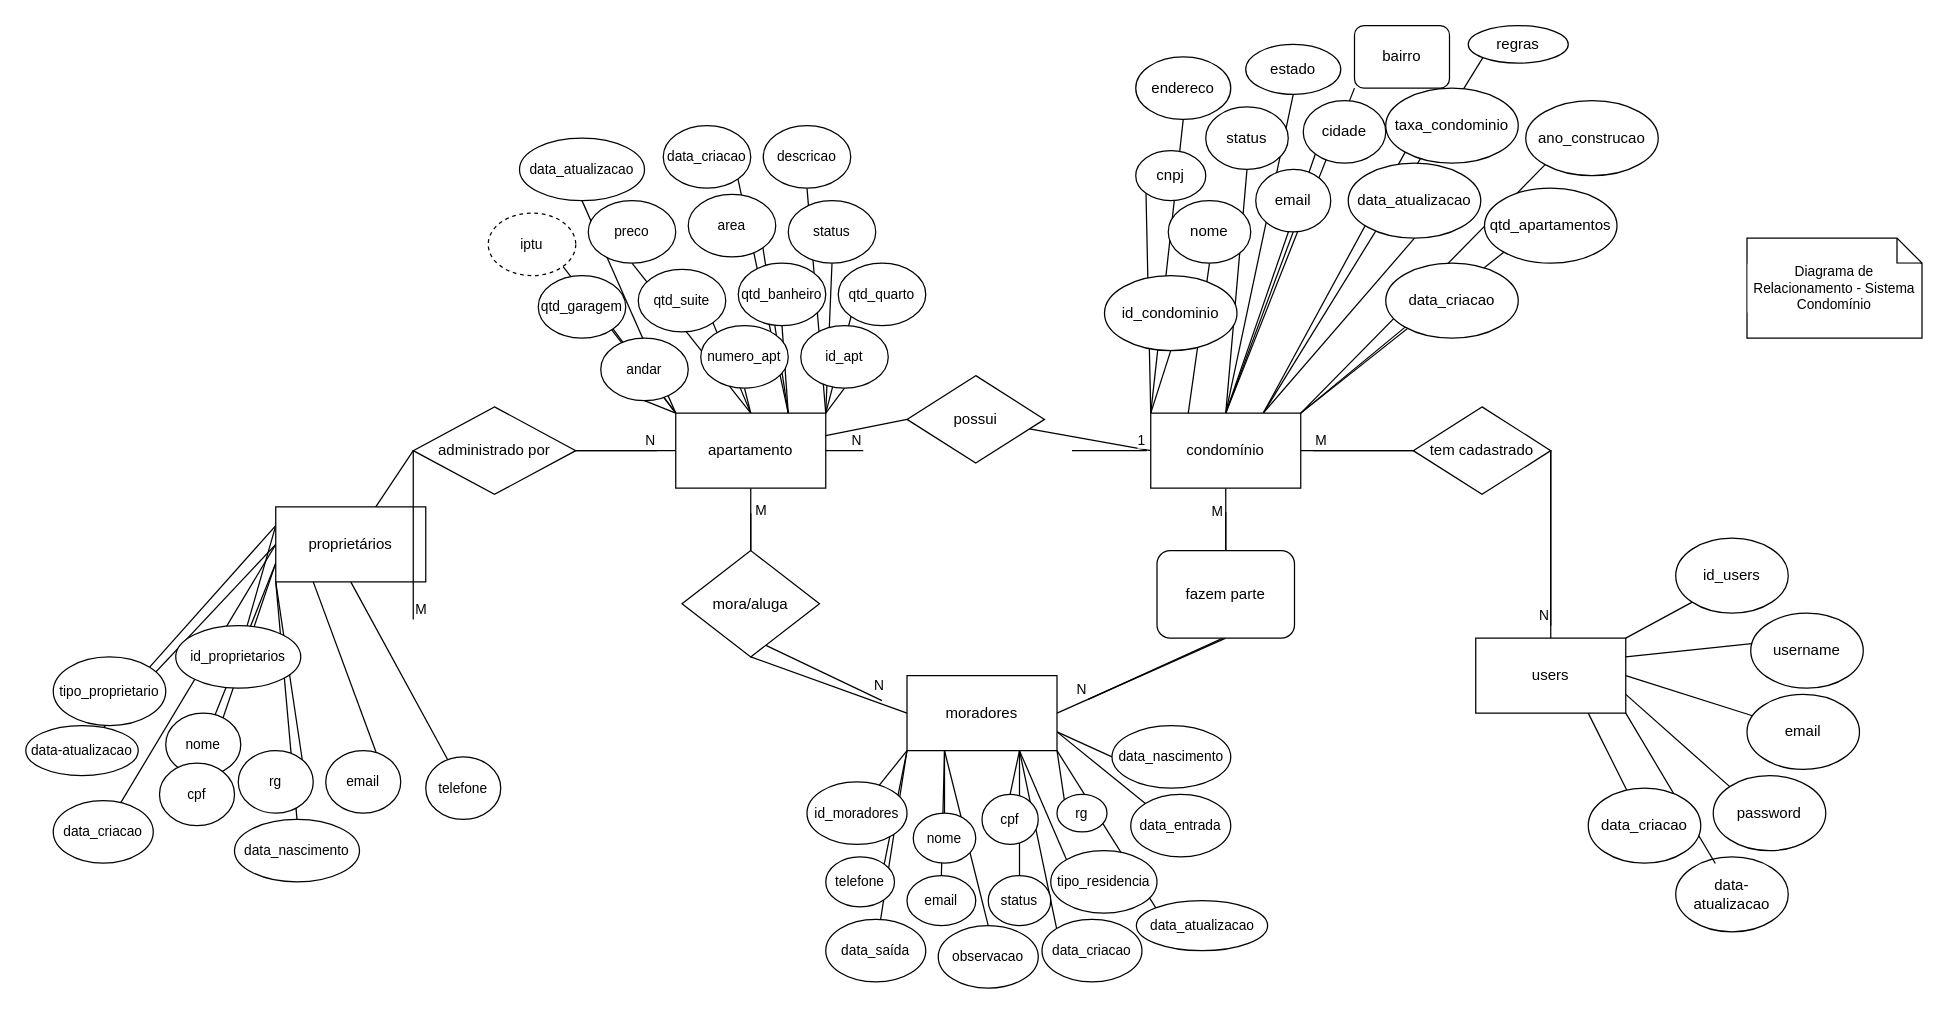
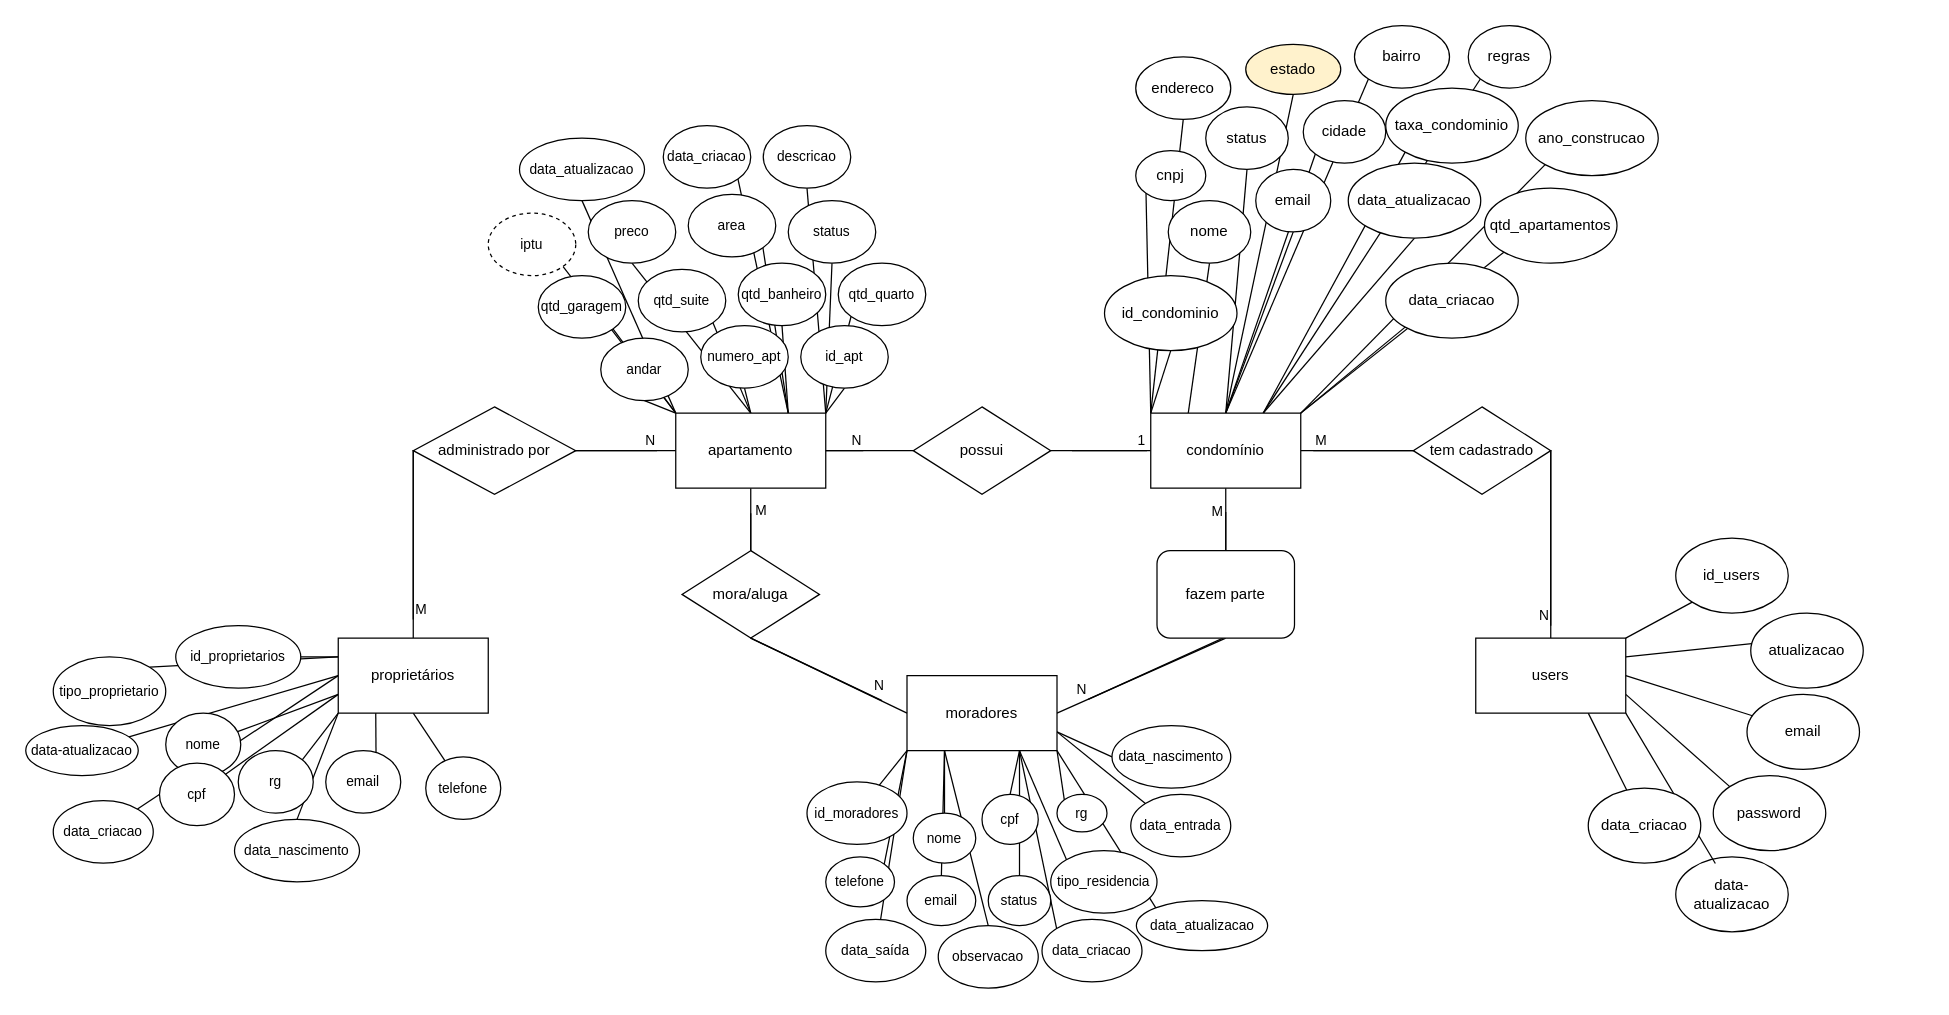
(1518, 44) -> (1509, 57)
(1402, 57) -> (1402, 57)
(1293, 69) -> (1293, 69)
(1834, 288) -> none
(976, 419) -> (982, 451)
(351, 544) -> (413, 676)
(751, 604) -> (751, 594)
(1807, 651) -> (1807, 651)
